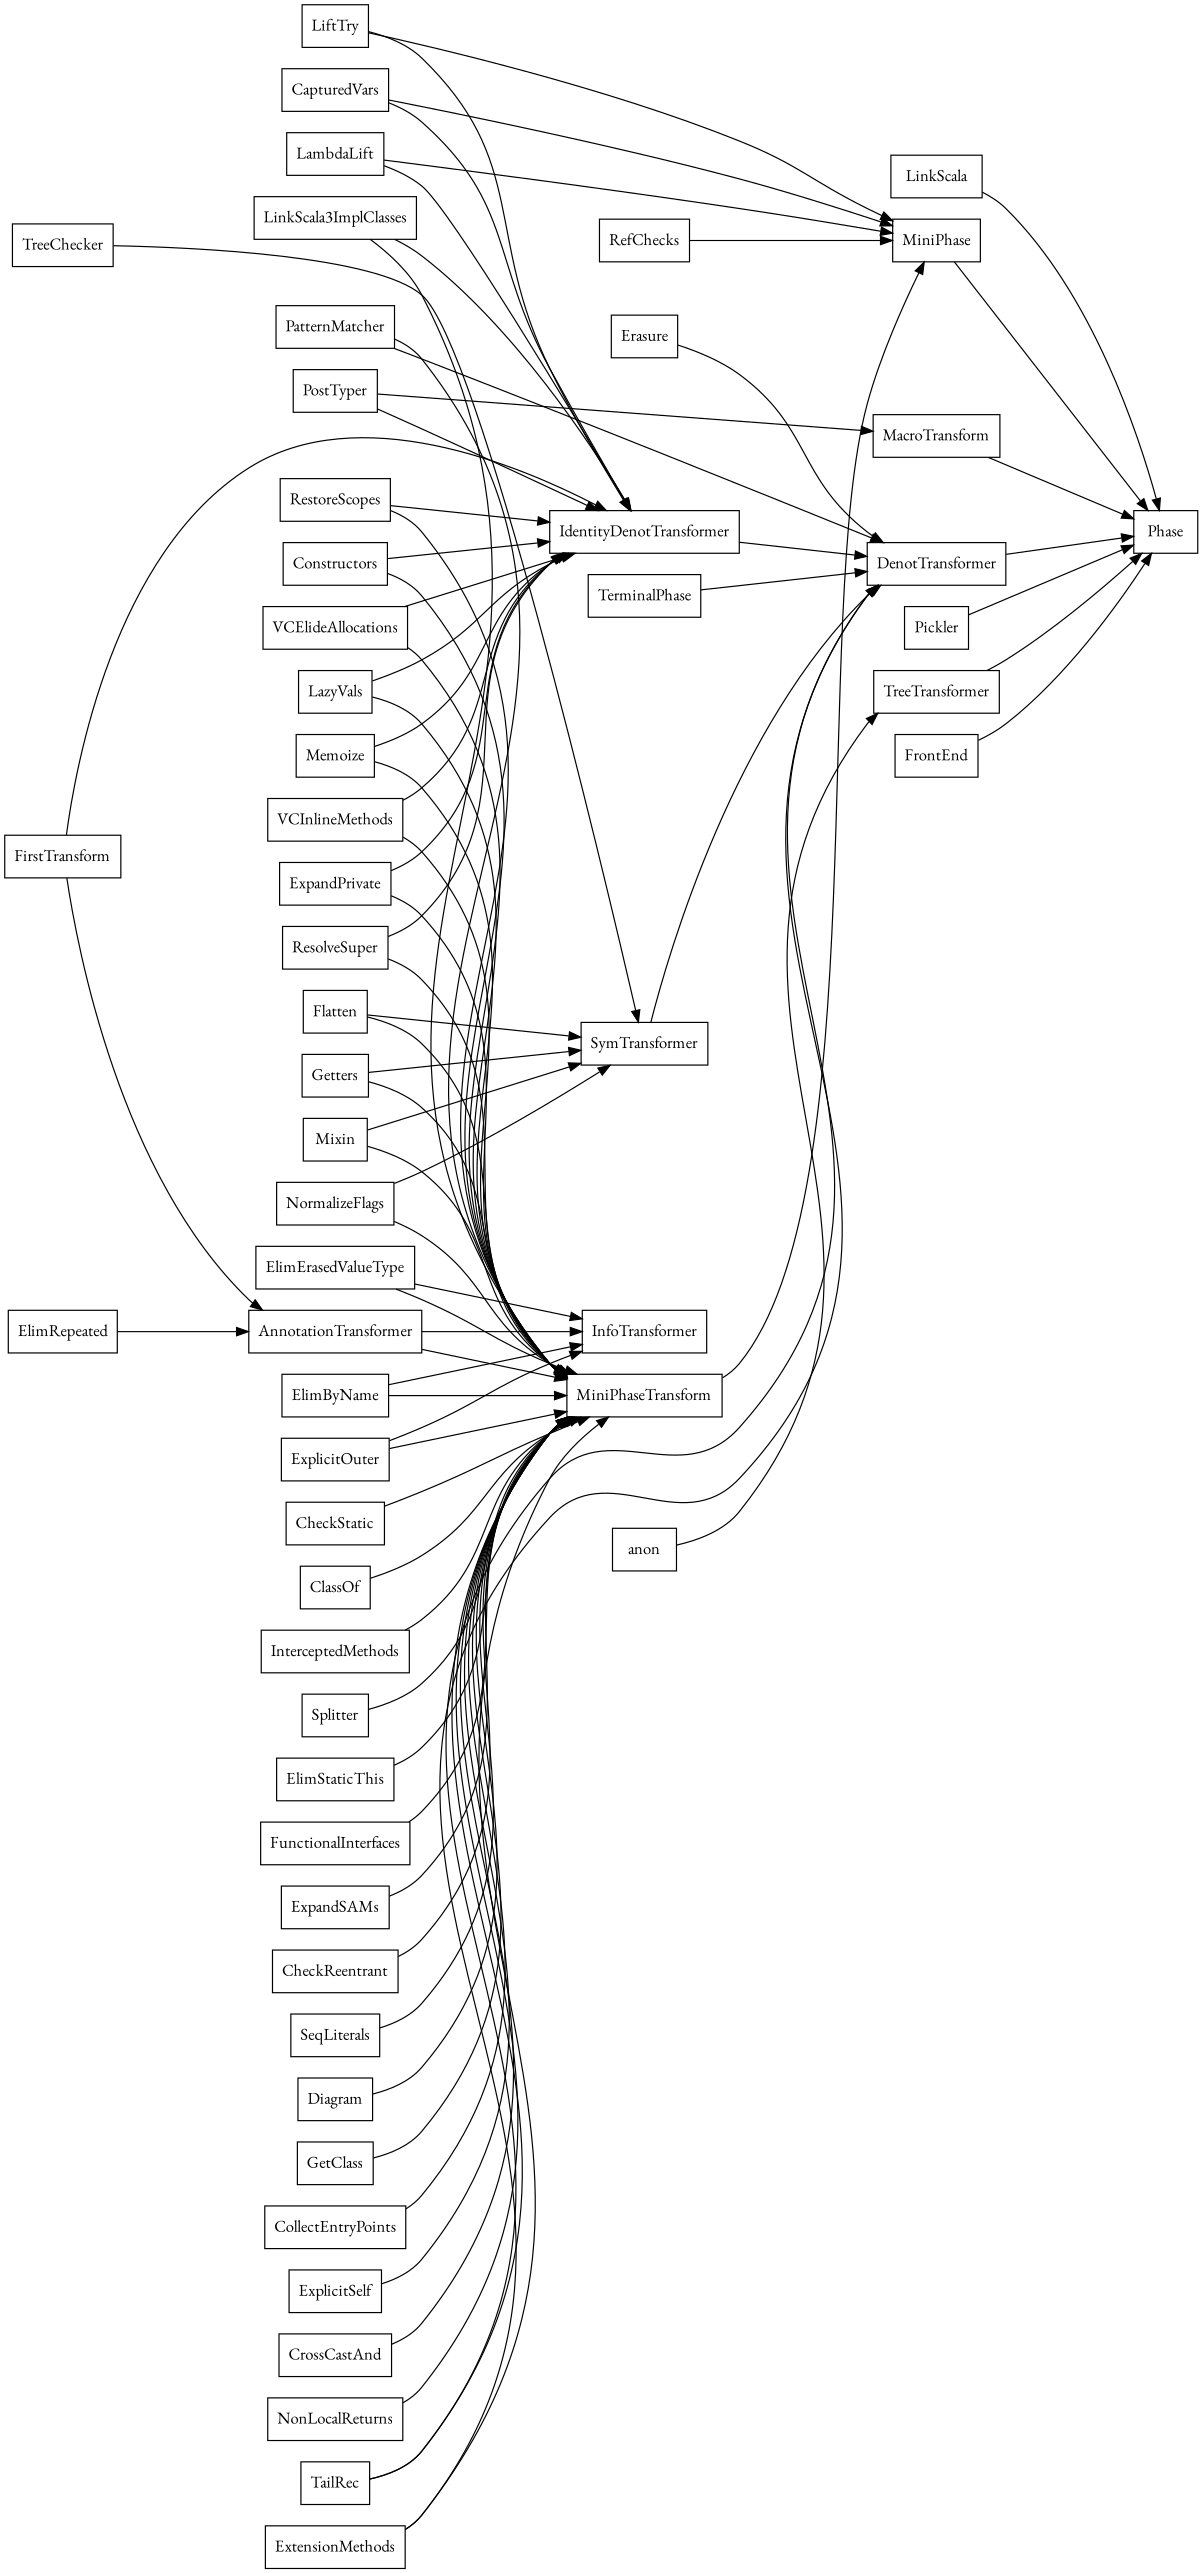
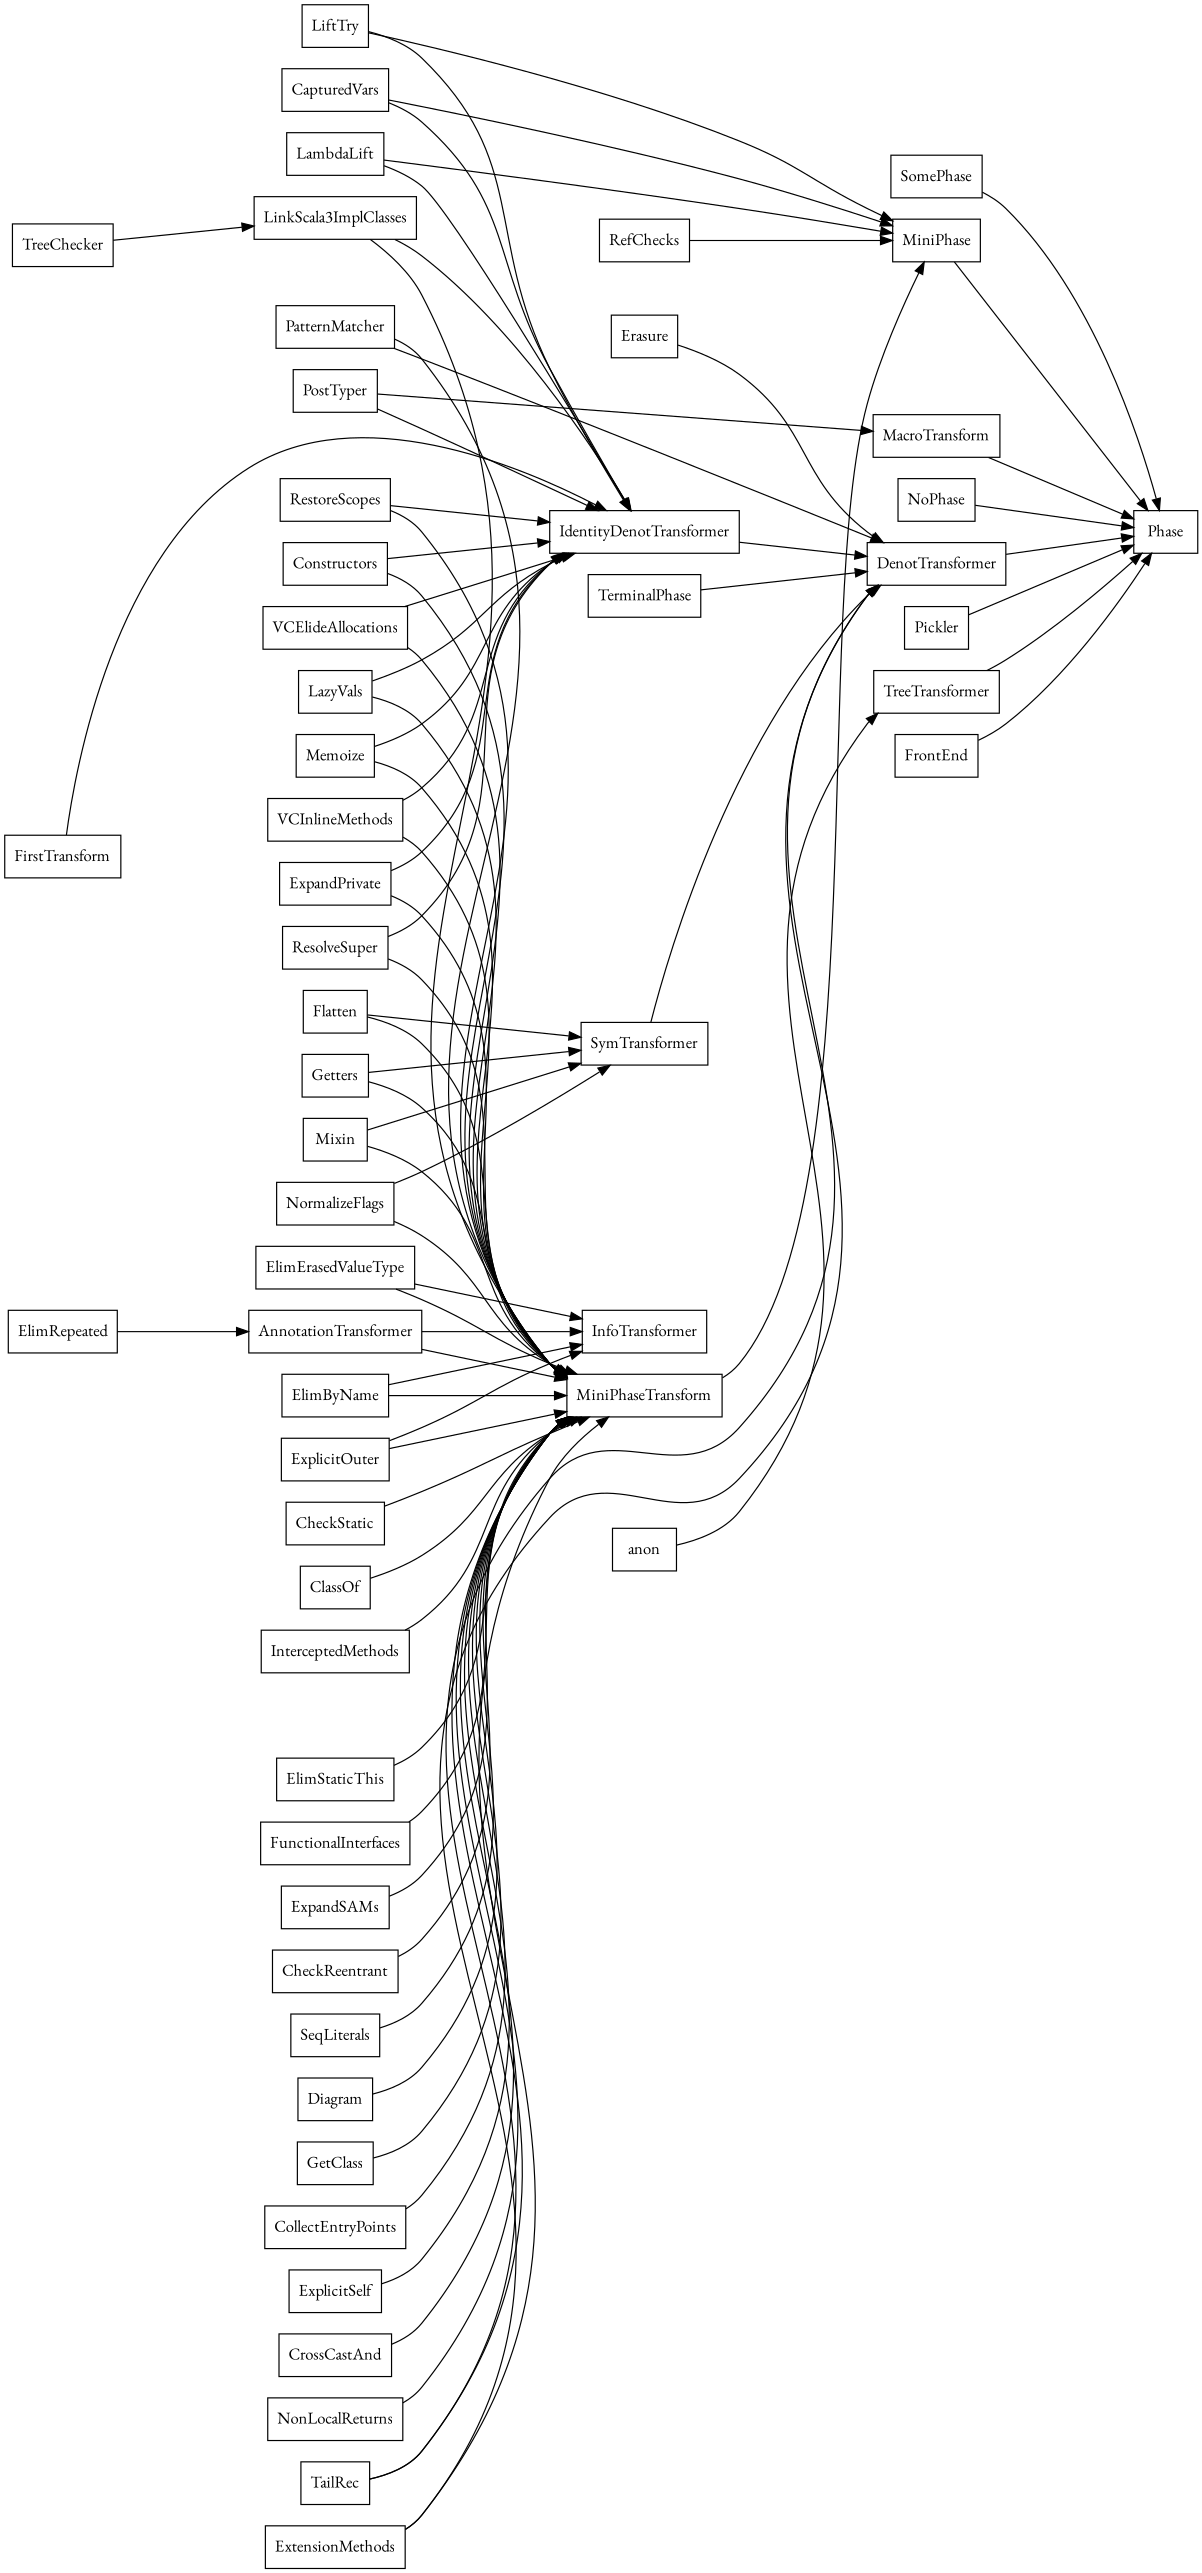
(937, 177) -> (937, 177)
(486, 444) -> (178, 234)
none -> (937, 500)
(128, 1105) -> none
(335, 1715) -> none
